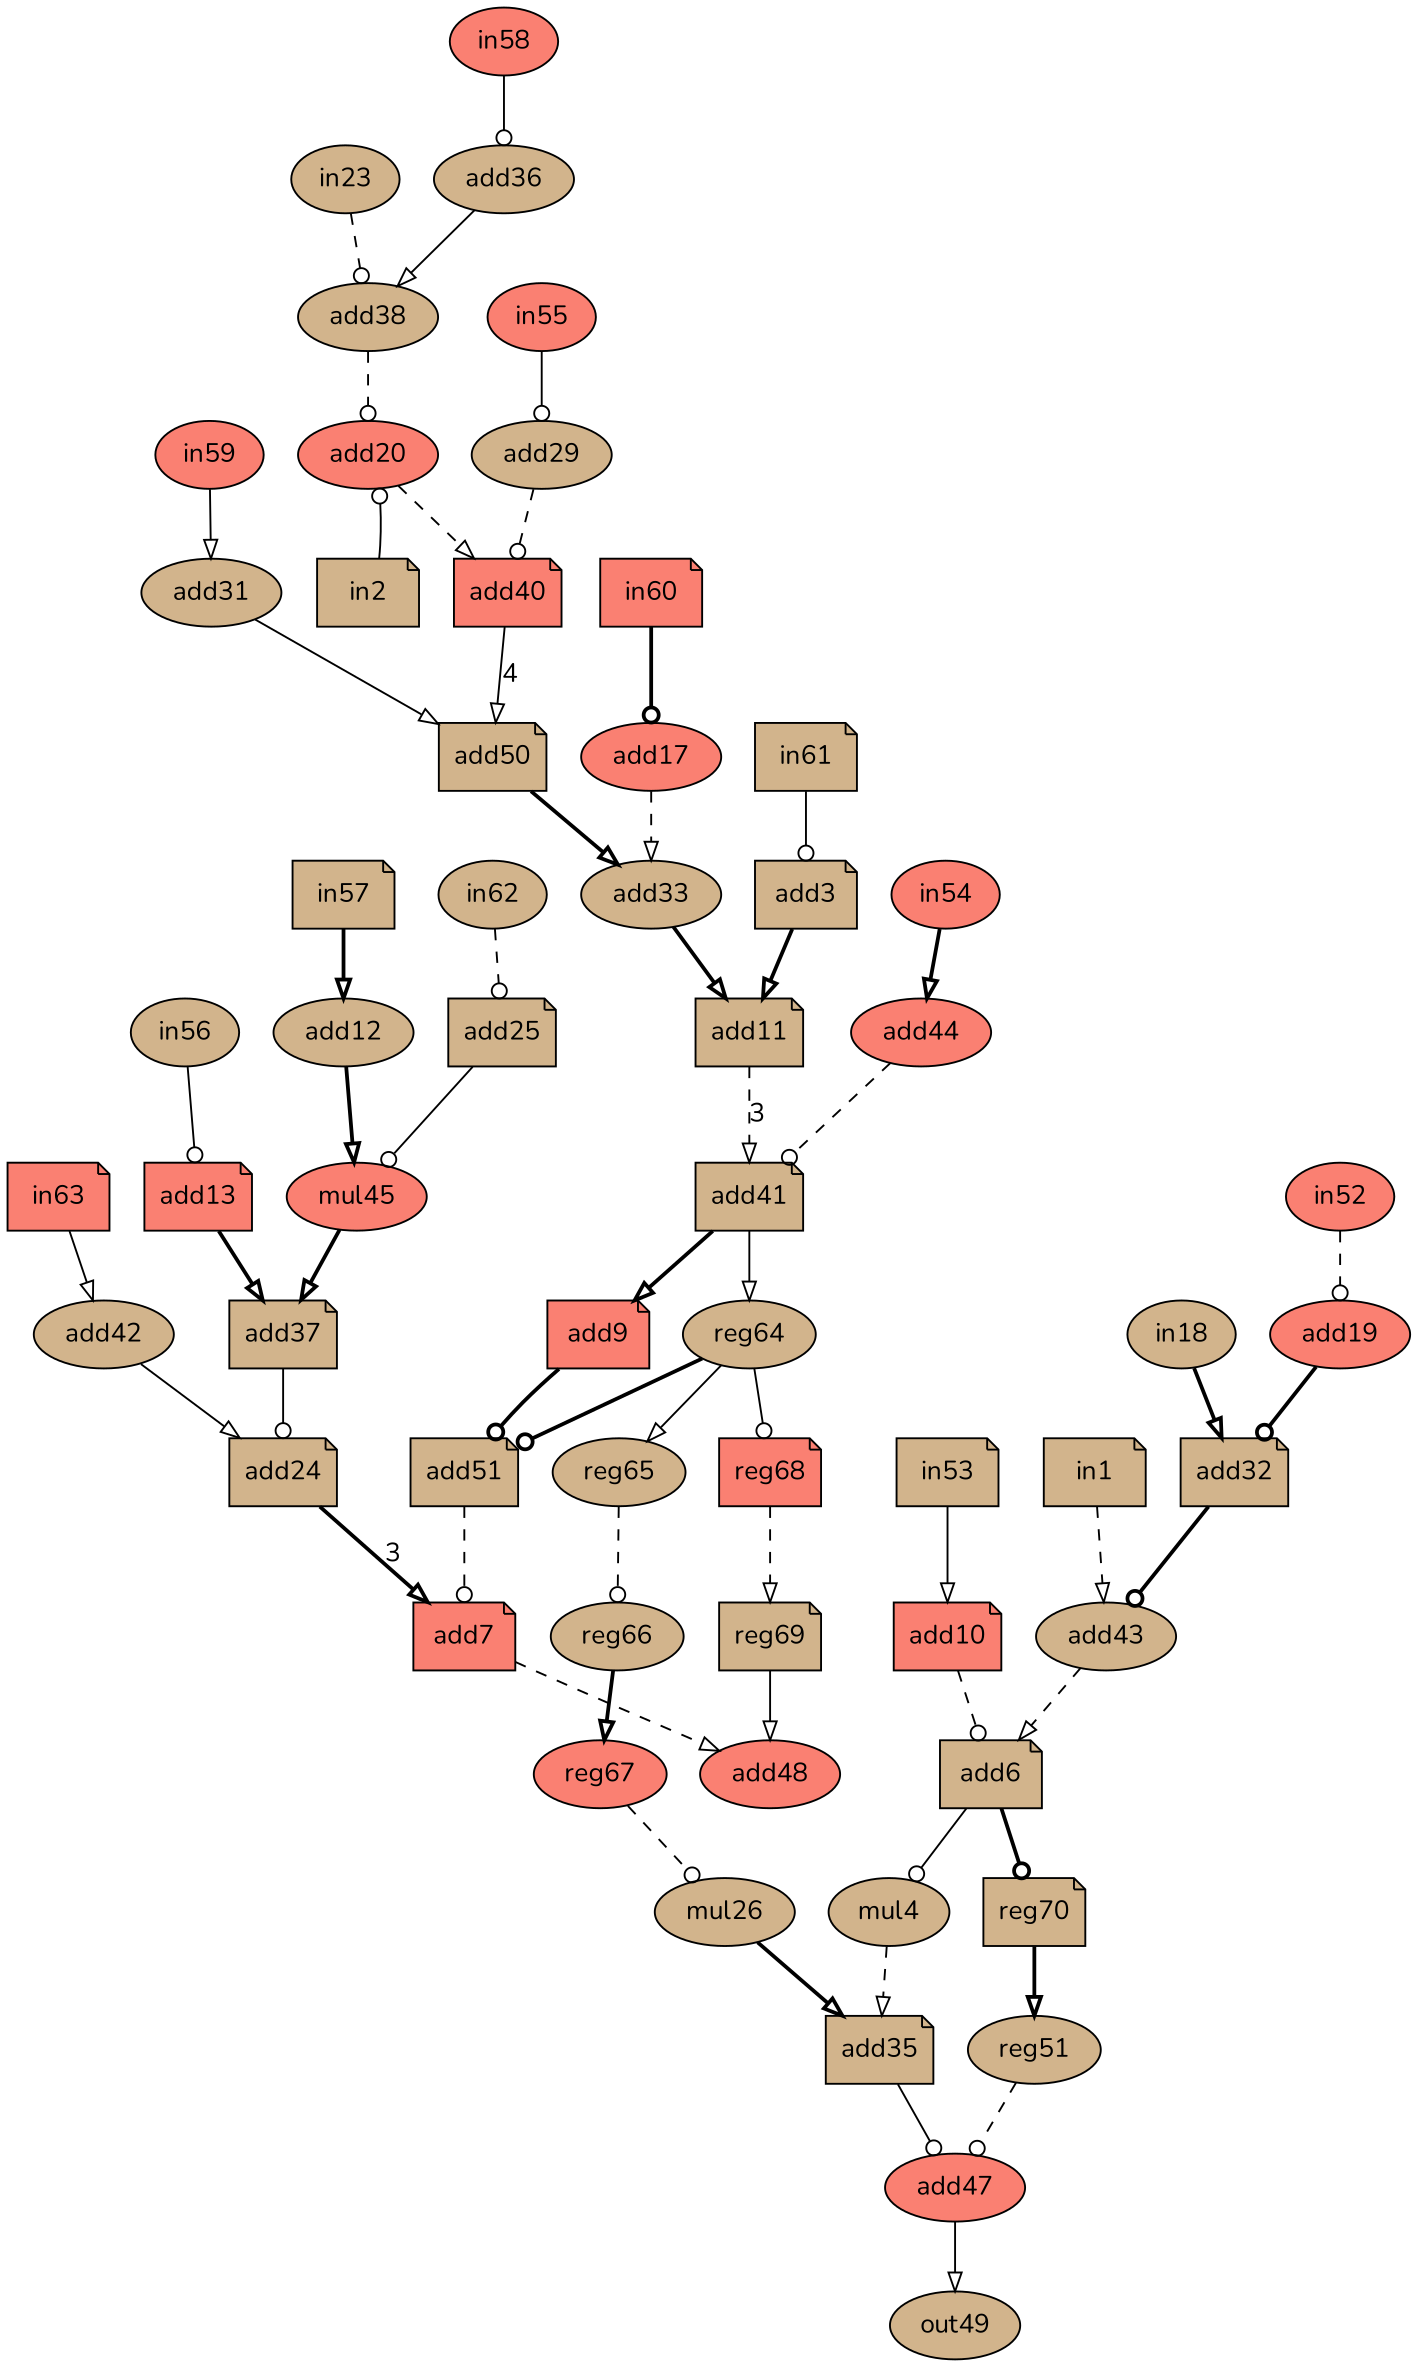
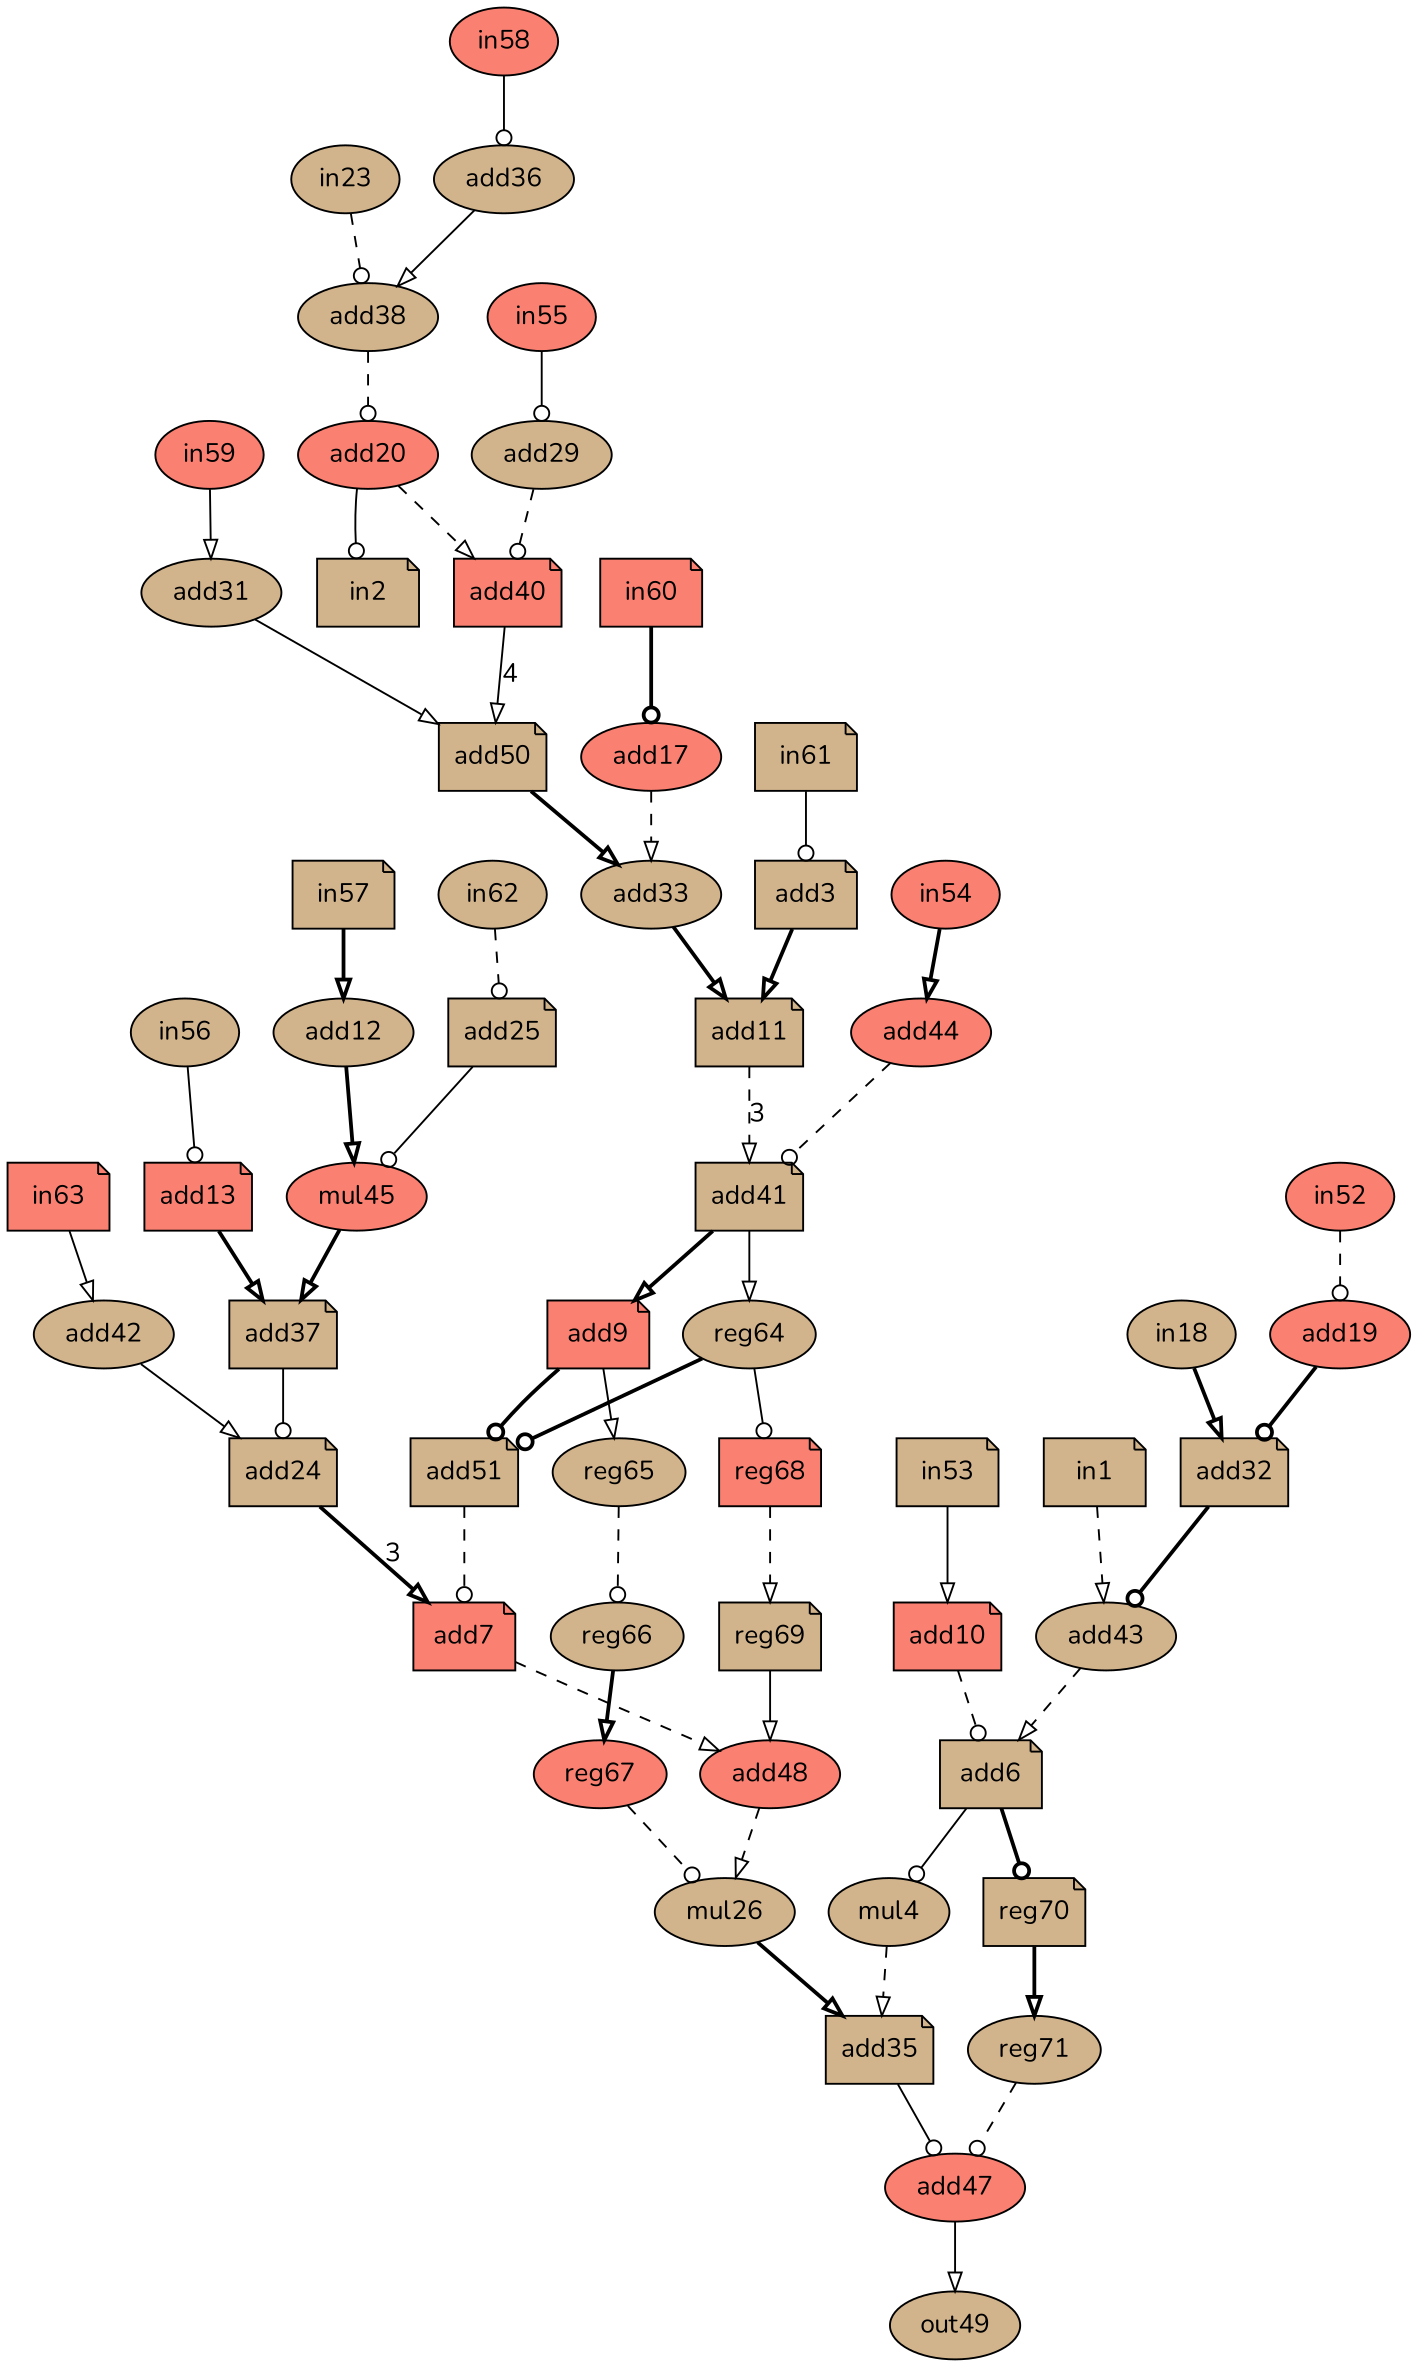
(381, 531) -> (355, 516)
(691, 1396) -> (607, 1390)
none -> (751, 1834)
(1034, 2050) -> (1034, 2050)
